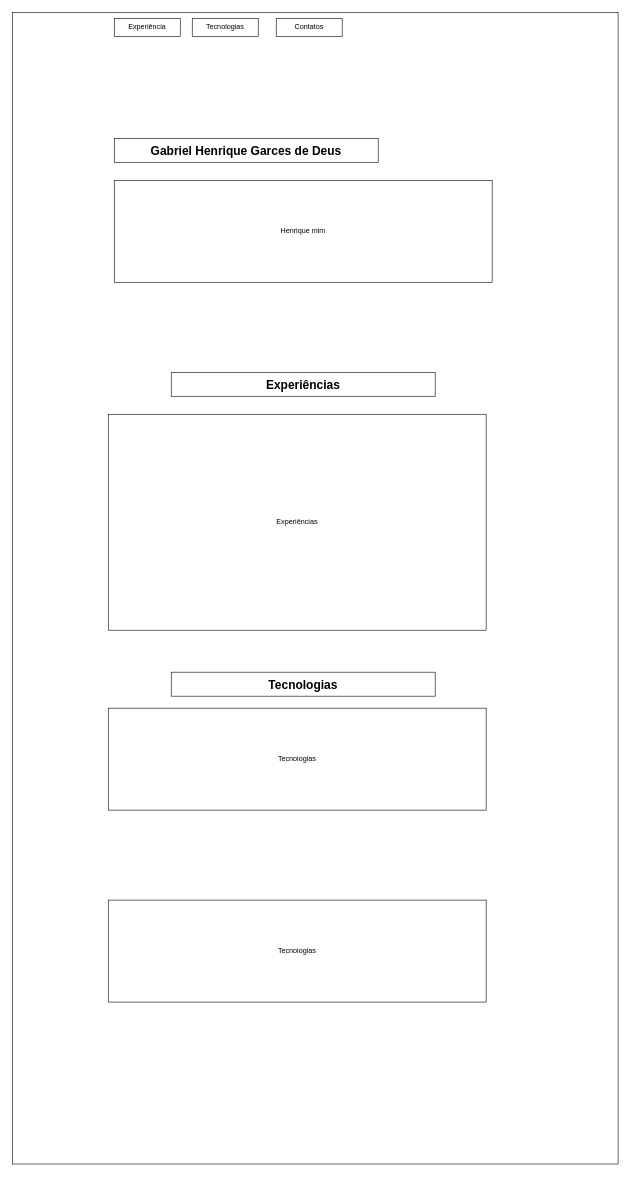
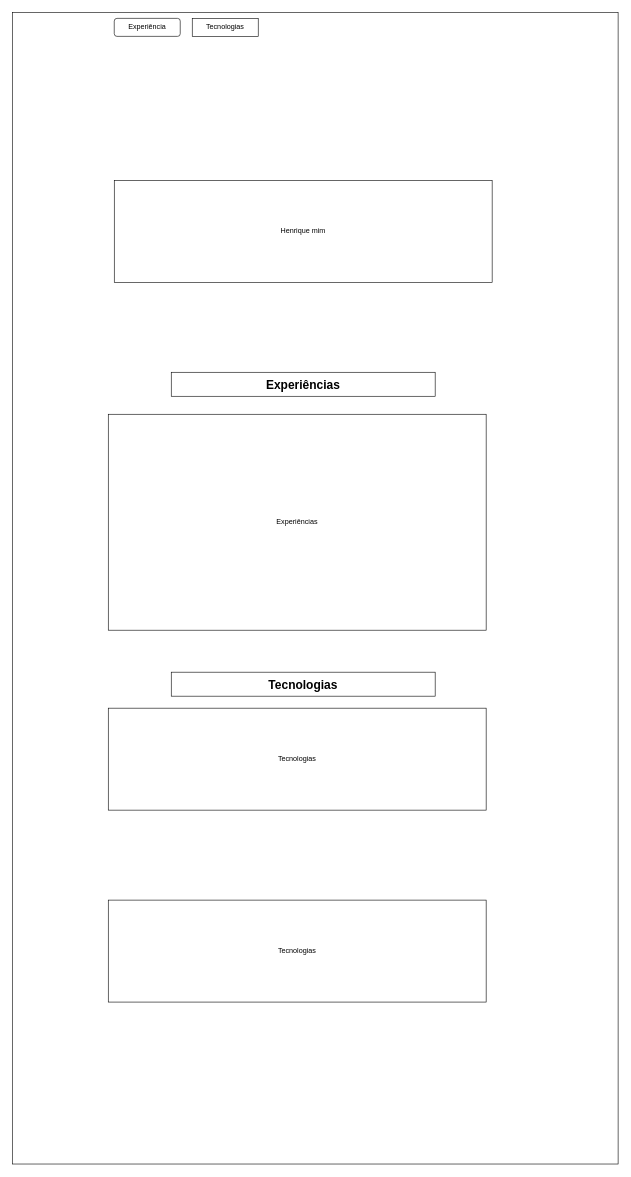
(147, 27) -> (147, 27)
(309, 27) -> none
(246, 150) -> none
